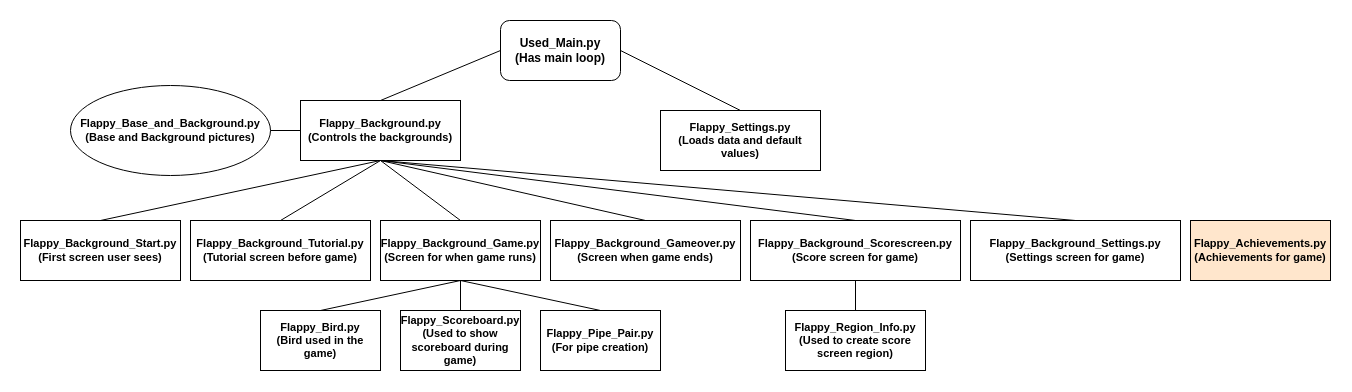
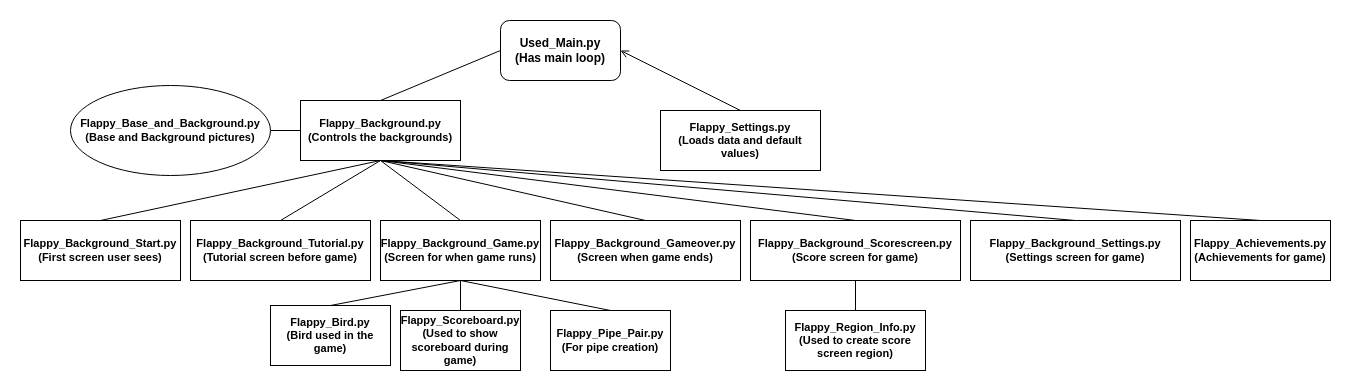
(624, 52) -> (625, 53)
none -> (858, 193)
(1261, 251) -> (1261, 251)
(321, 341) -> (331, 336)
(601, 341) -> (611, 341)
